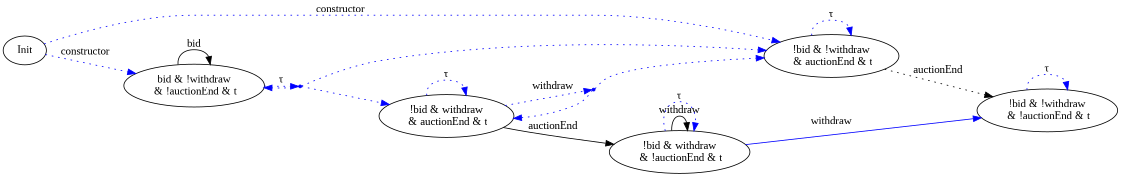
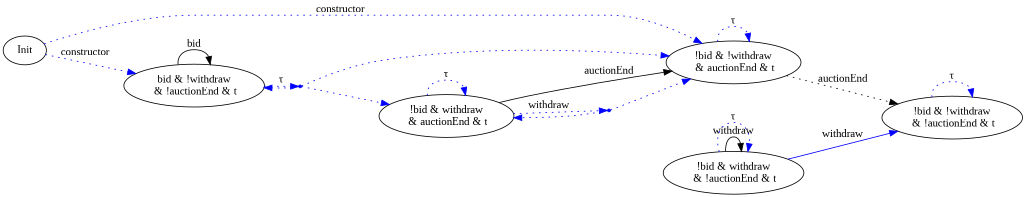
(554, 136) -> (581, 86)
